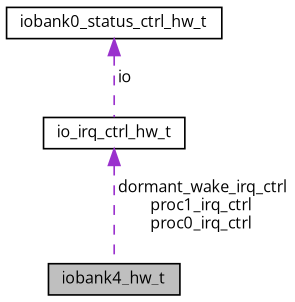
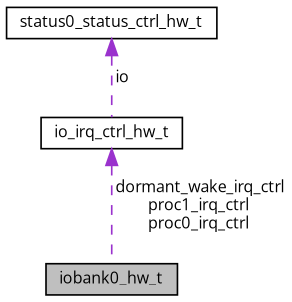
(114, 23) -> (112, 23)
(114, 279) -> (112, 279)
